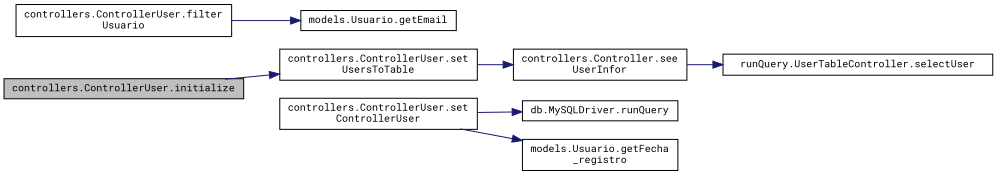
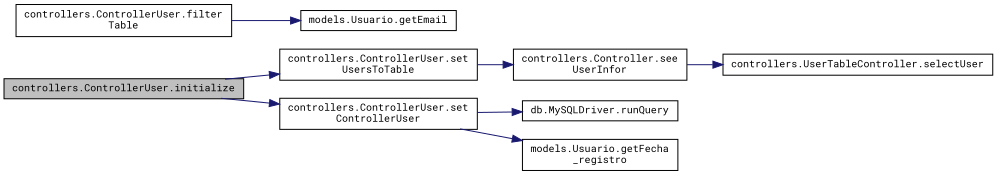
(124, 21) -> (124, 21)
(858, 65) -> (858, 65)
none -> (245, 101)
